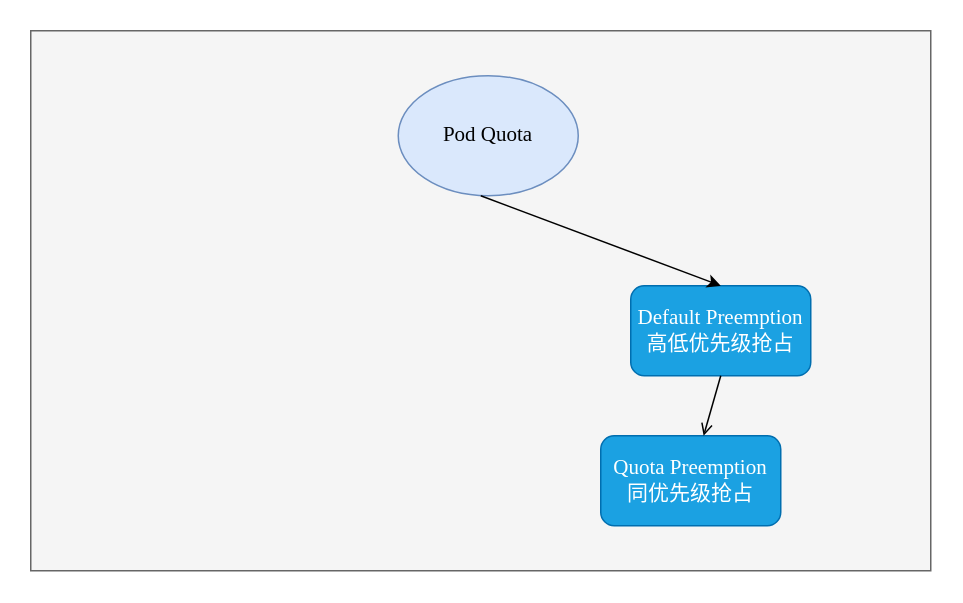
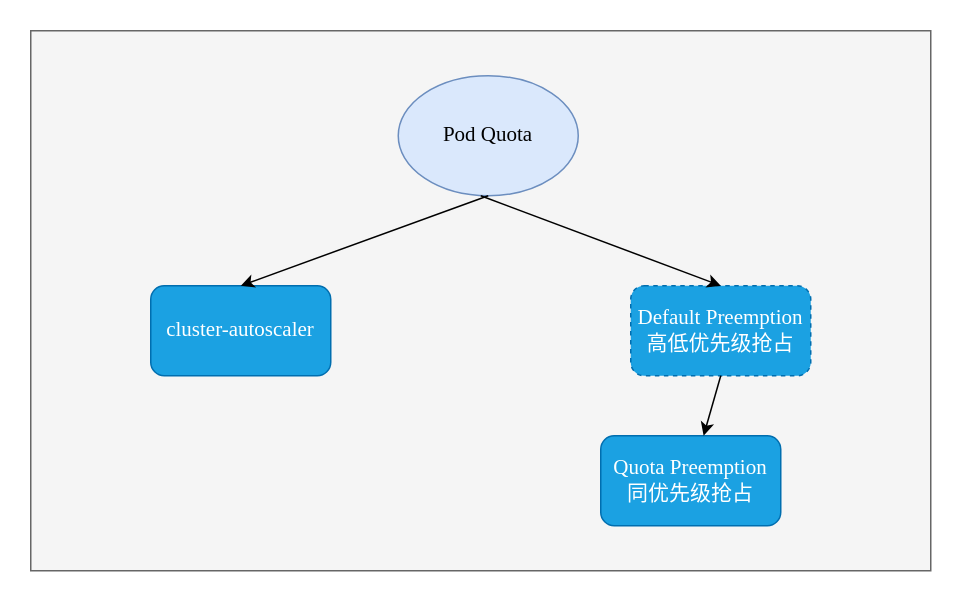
none -> (369, 239)
none -> (241, 331)
(721, 331) -> (721, 331)
(706, 427) -> (707, 425)
